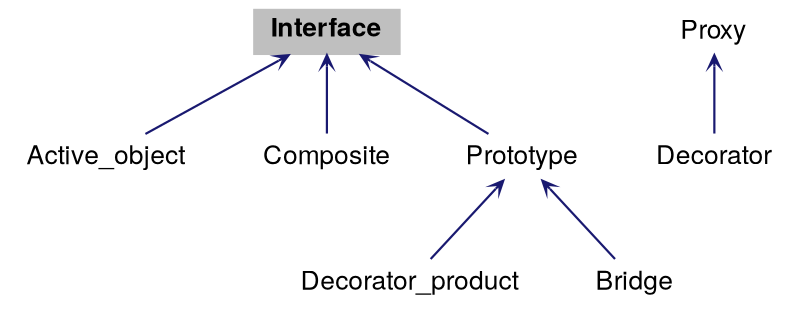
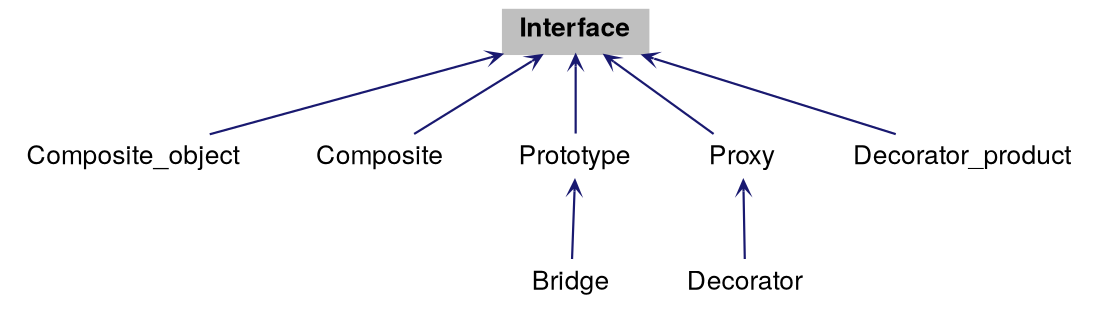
none -> (664, 98)
(107, 157) -> (133, 157)
(463, 224) -> (775, 96)
